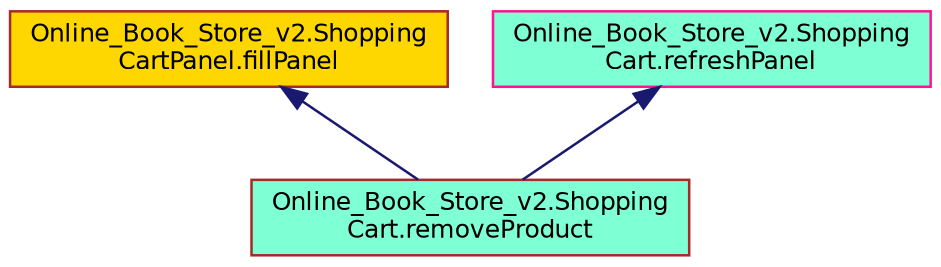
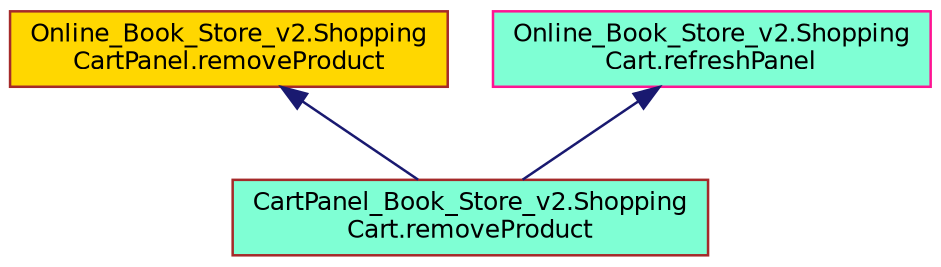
(229, 49) -> (229, 49)
(470, 218) -> (470, 218)
